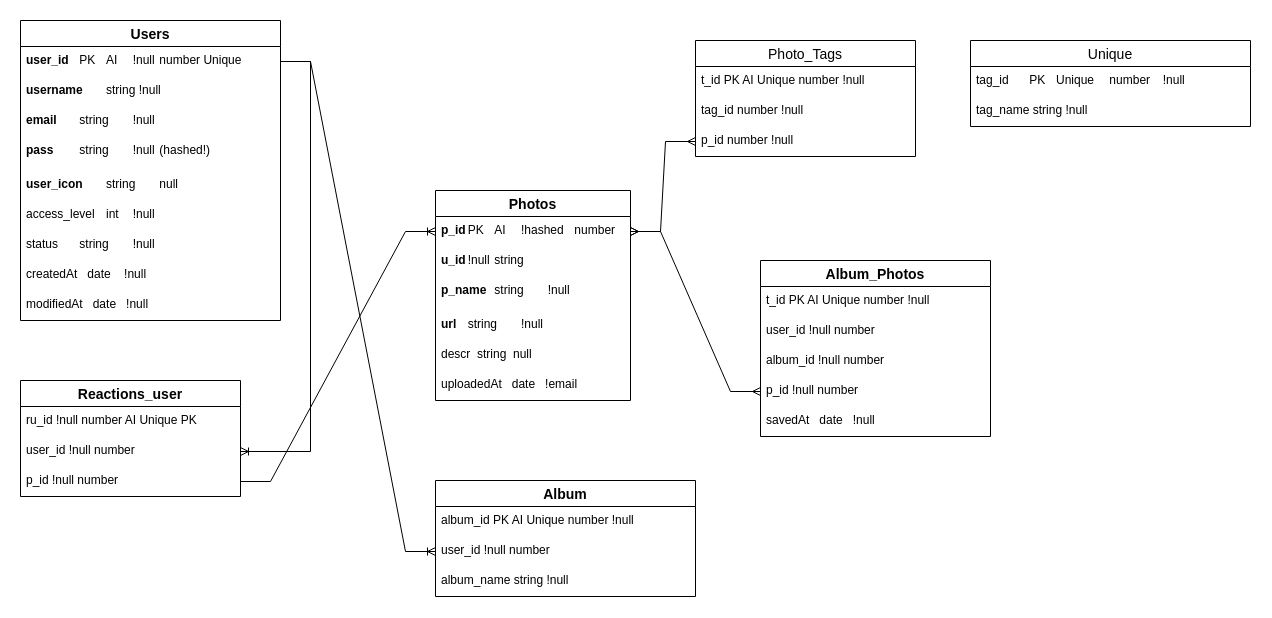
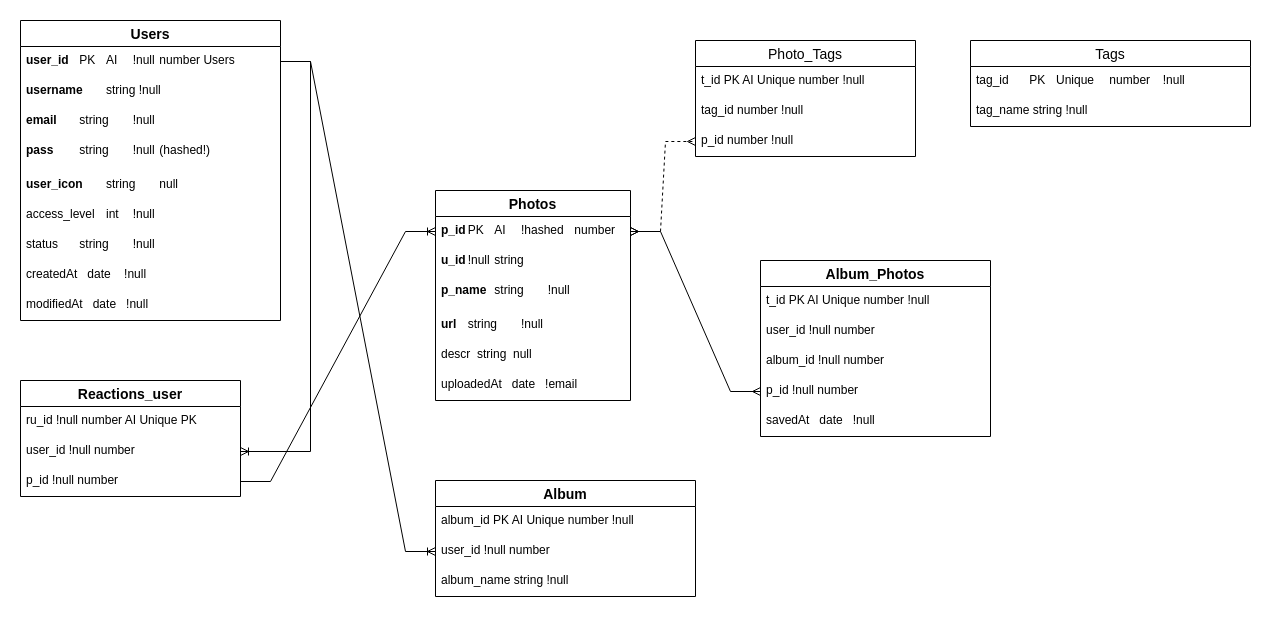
(1110, 54) -> (1110, 54)
(128, 61) -> (126, 61)
(664, 172) -> (664, 172)
